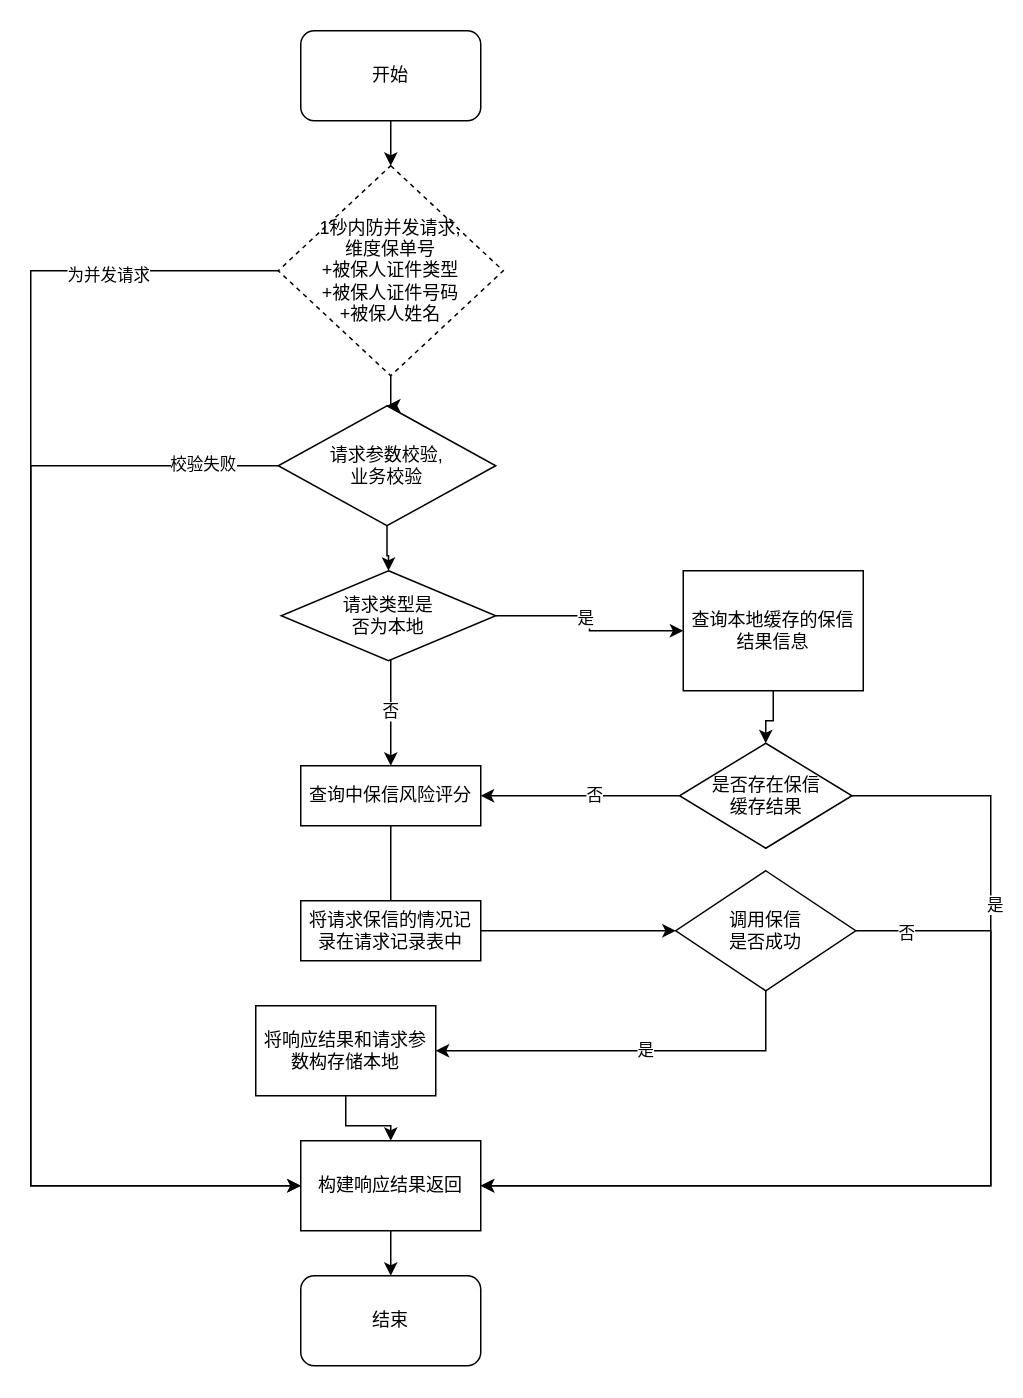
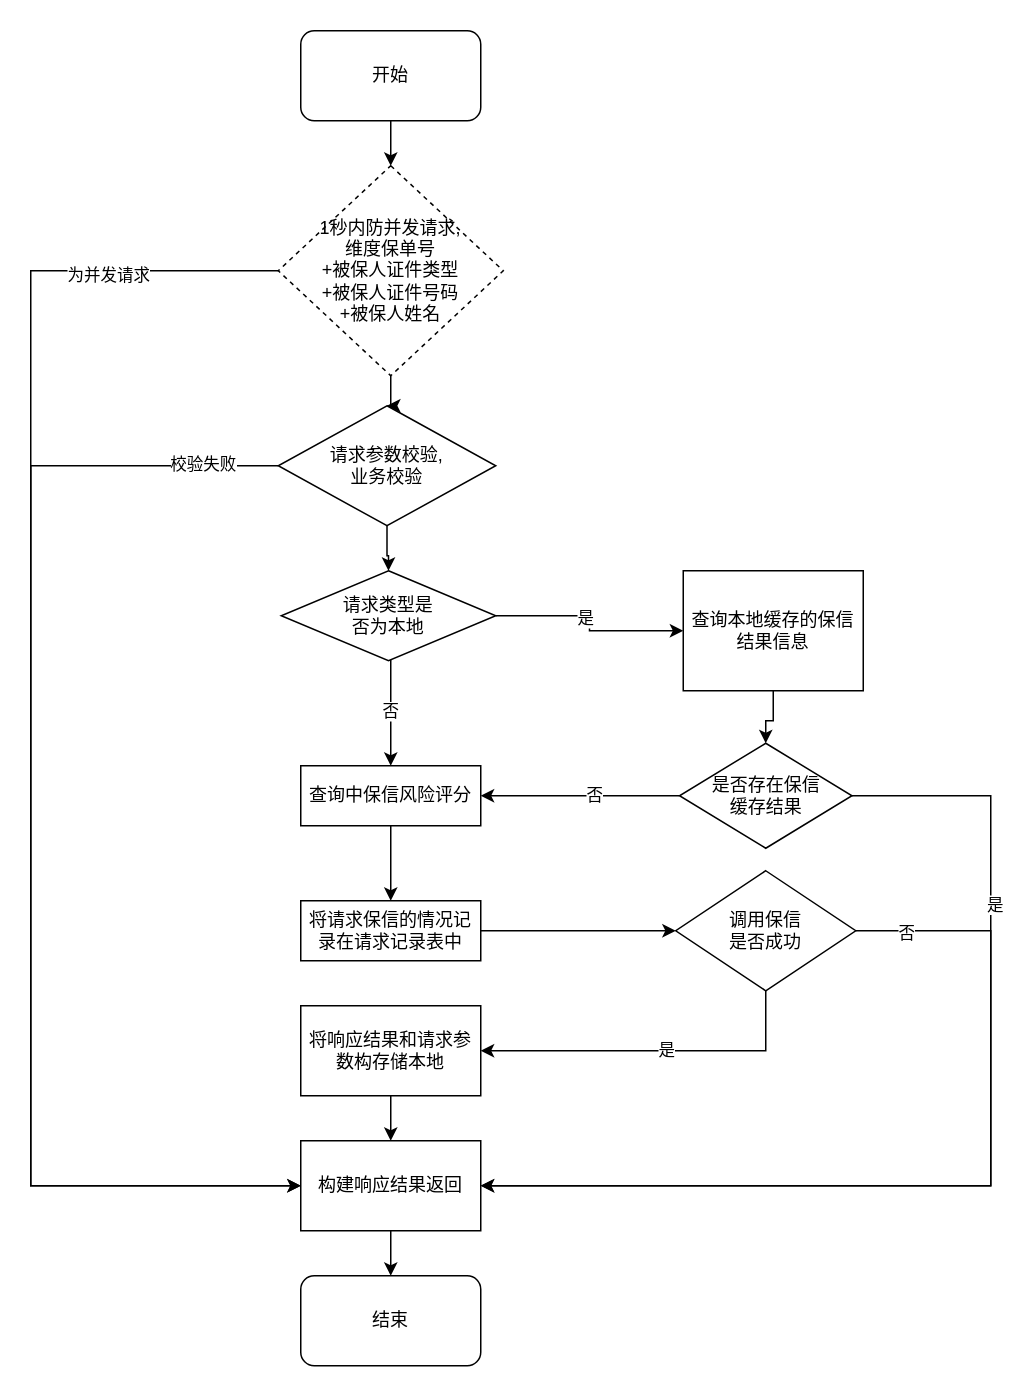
(391, 893) -> (391, 889)
(346, 1051) -> (391, 1051)
